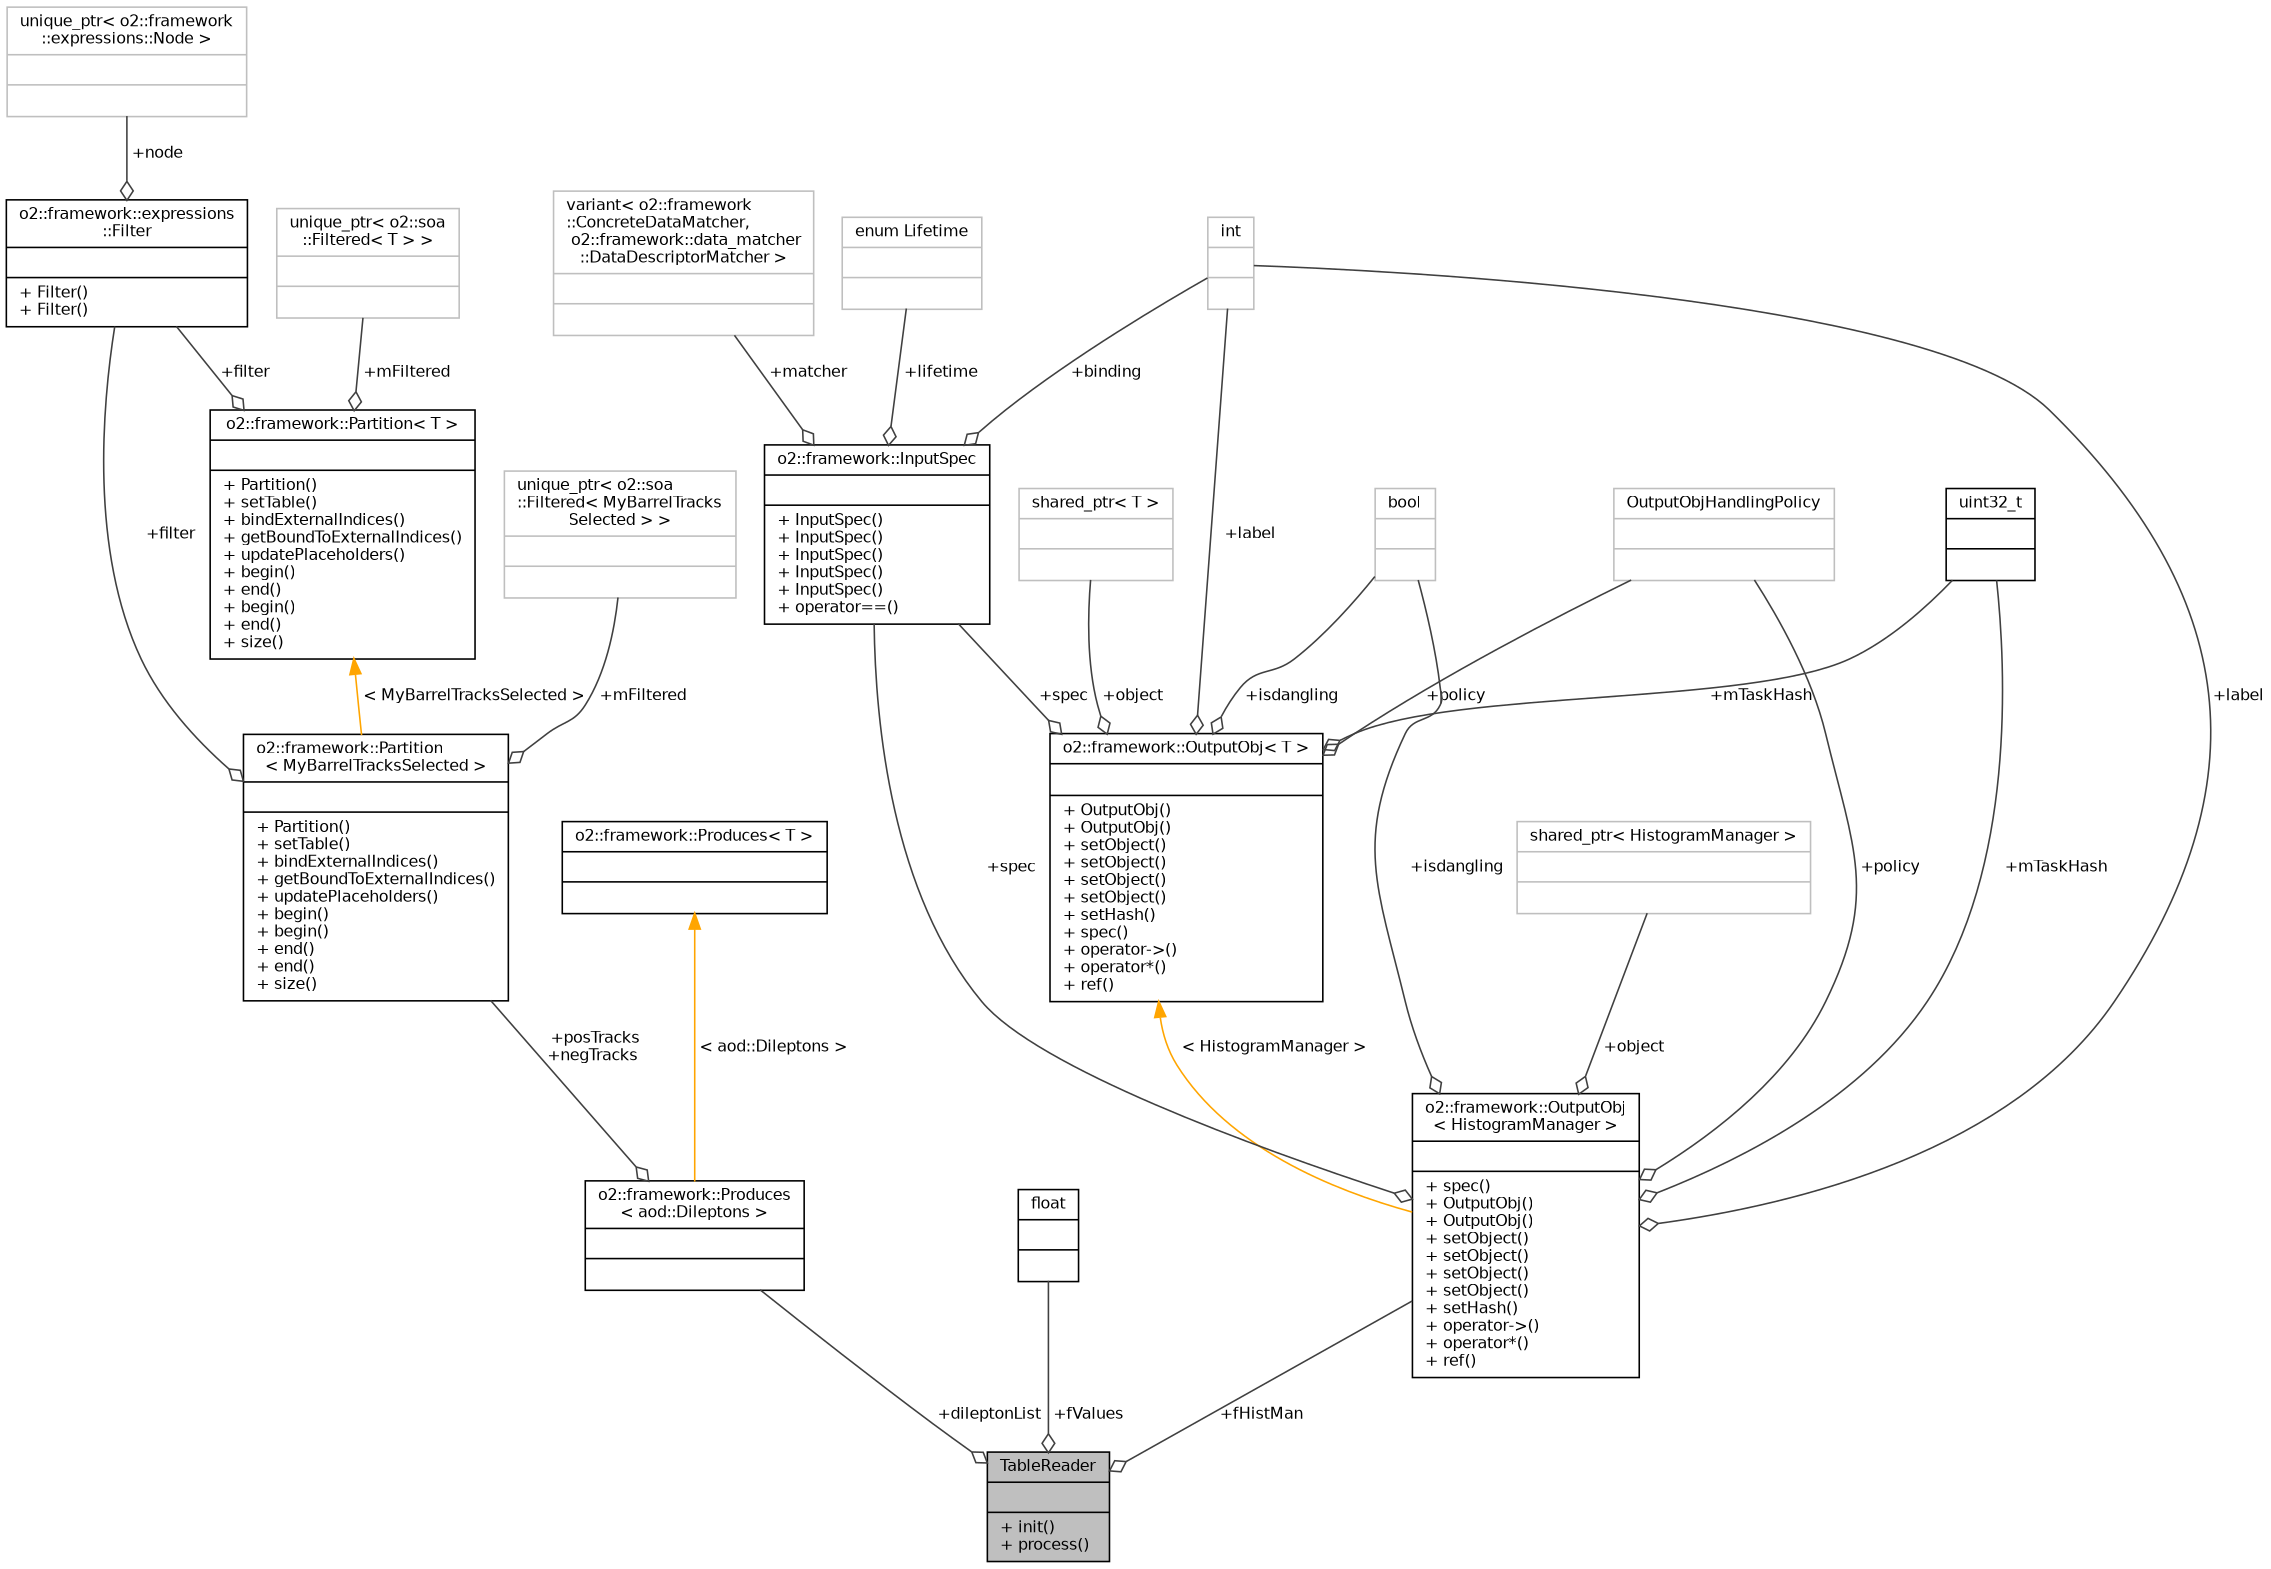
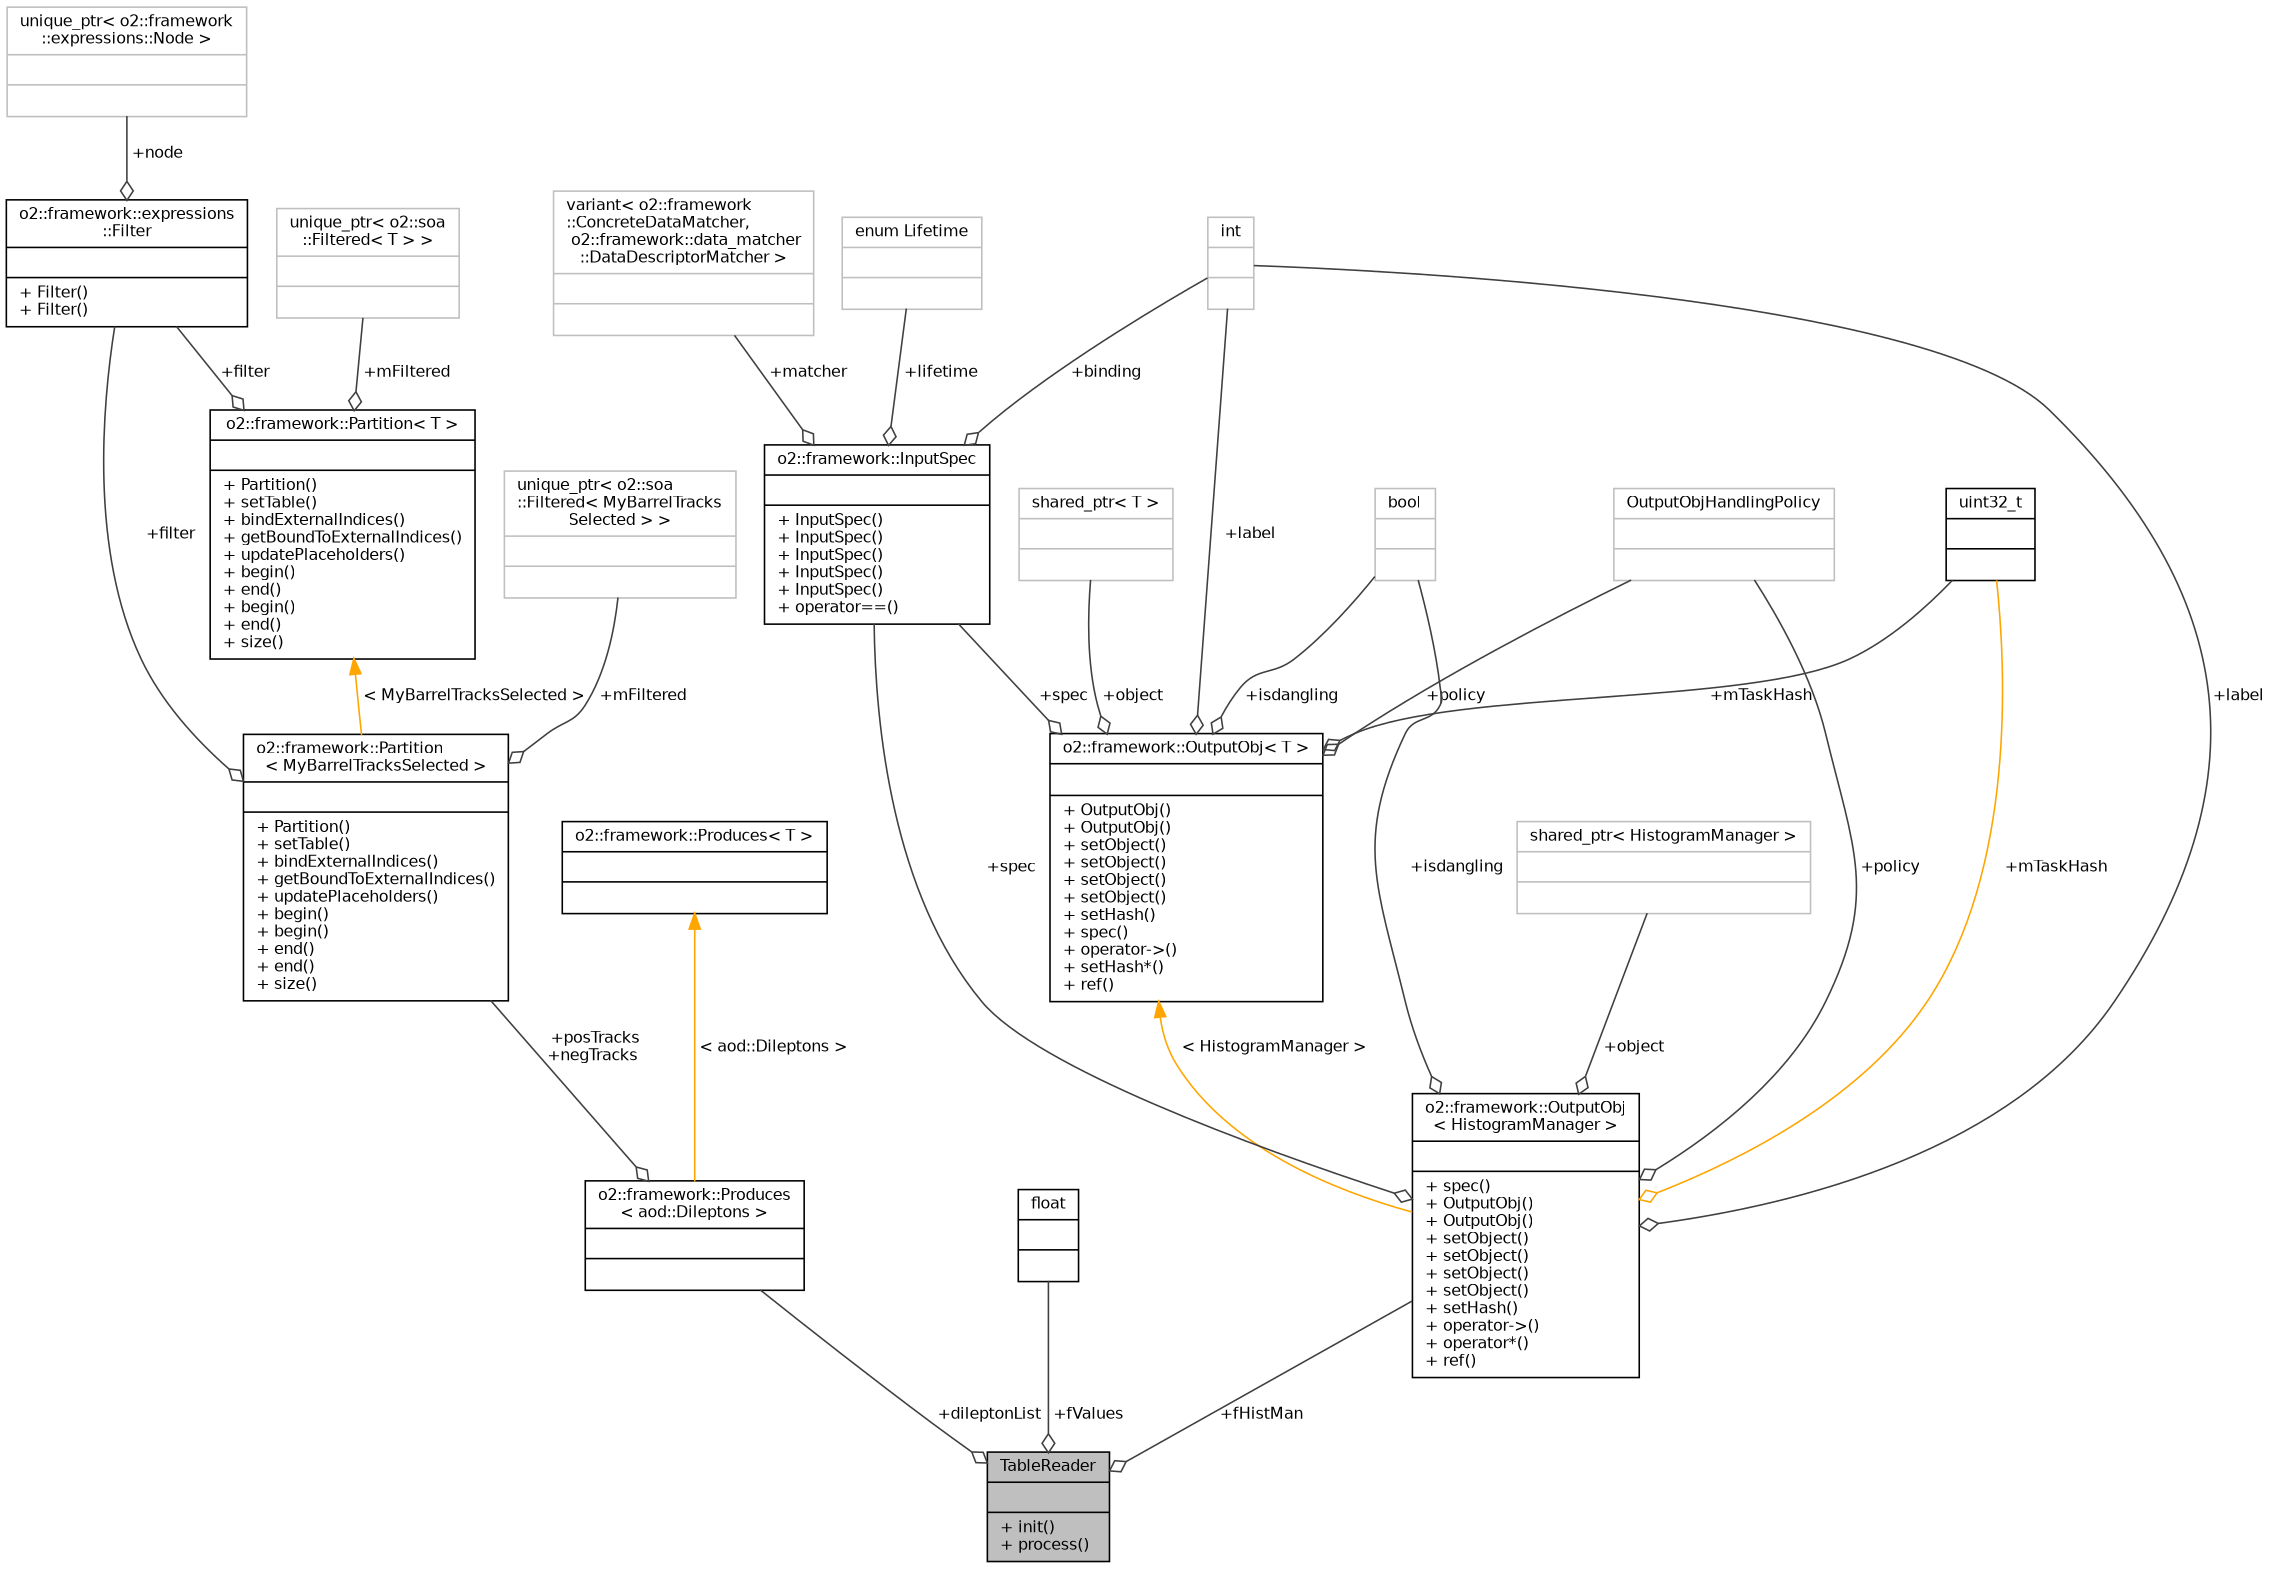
(1951, 958) -> (1951, 958)
(1115, 968) -> (1113, 968)
